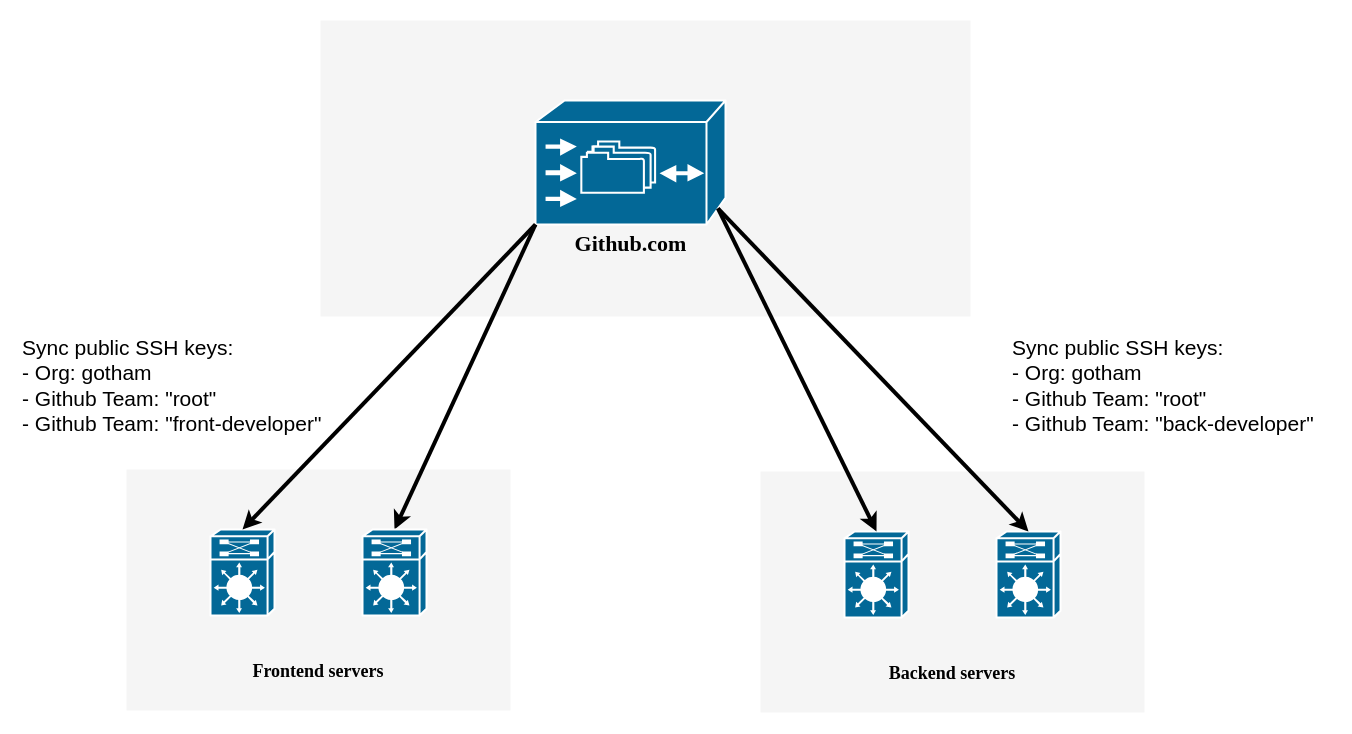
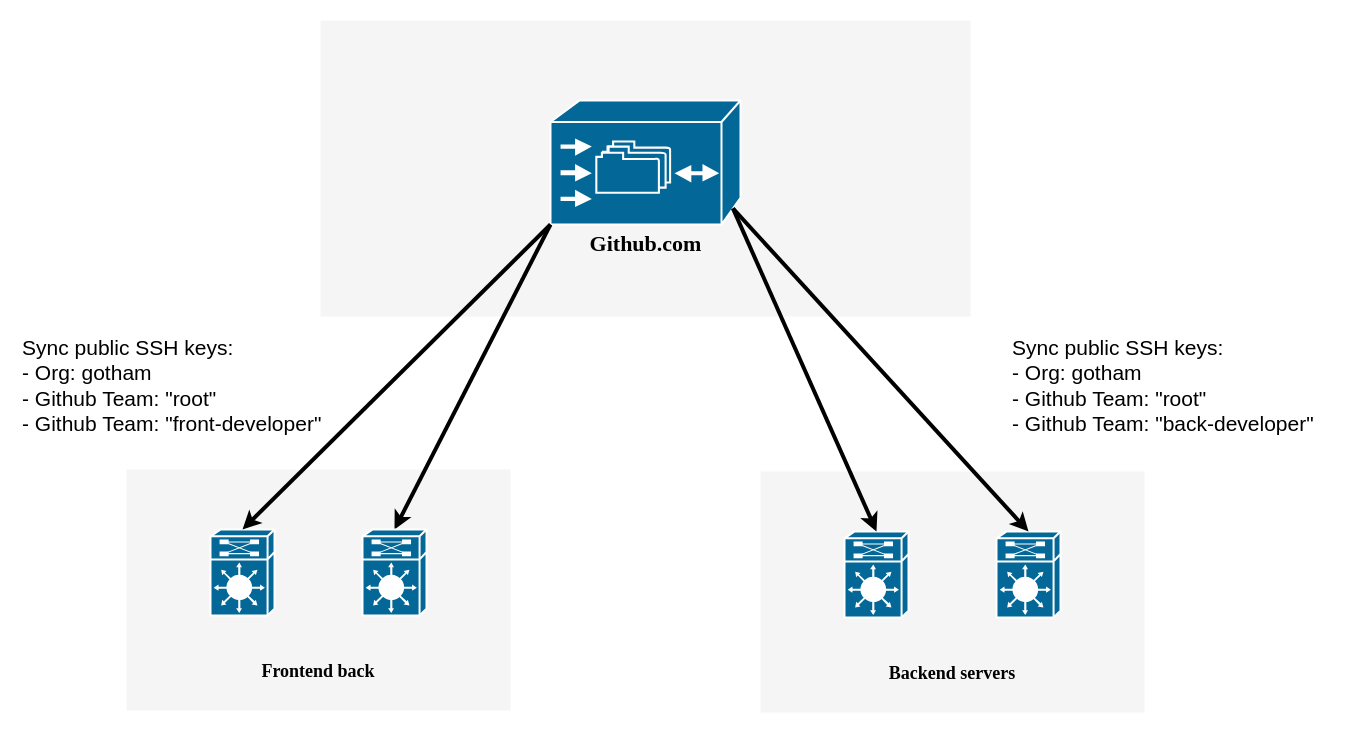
(631, 163) -> (646, 163)
(319, 485) -> (319, 485)
